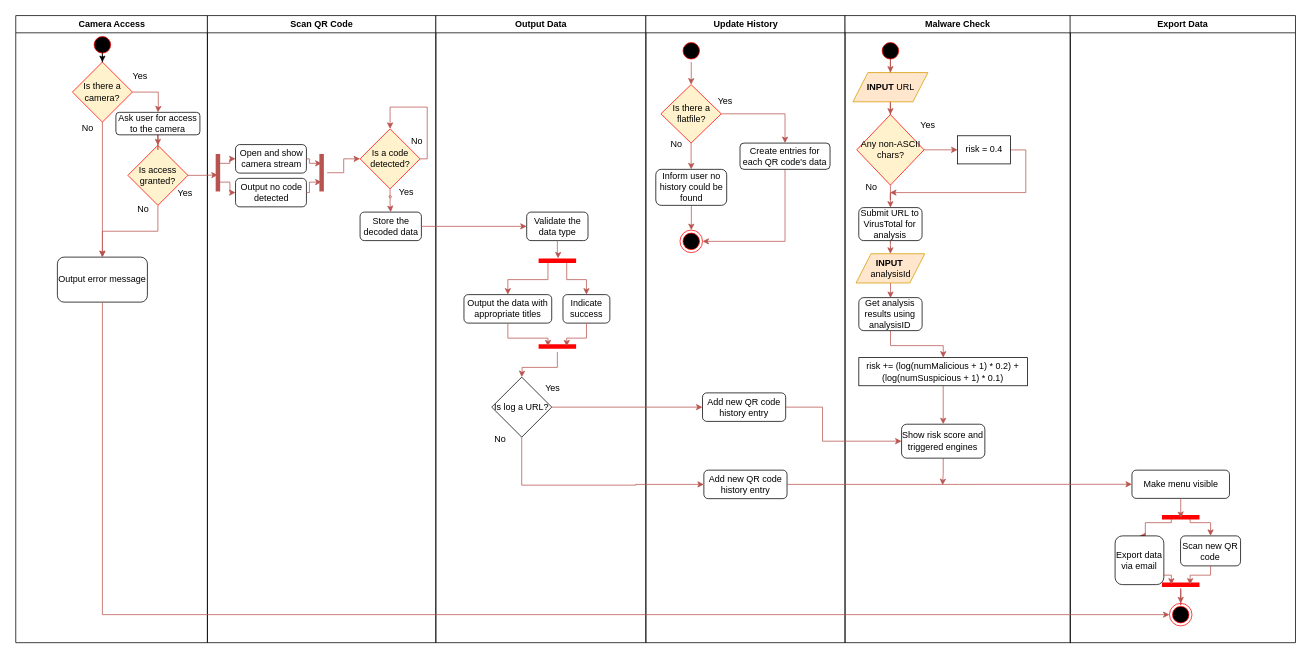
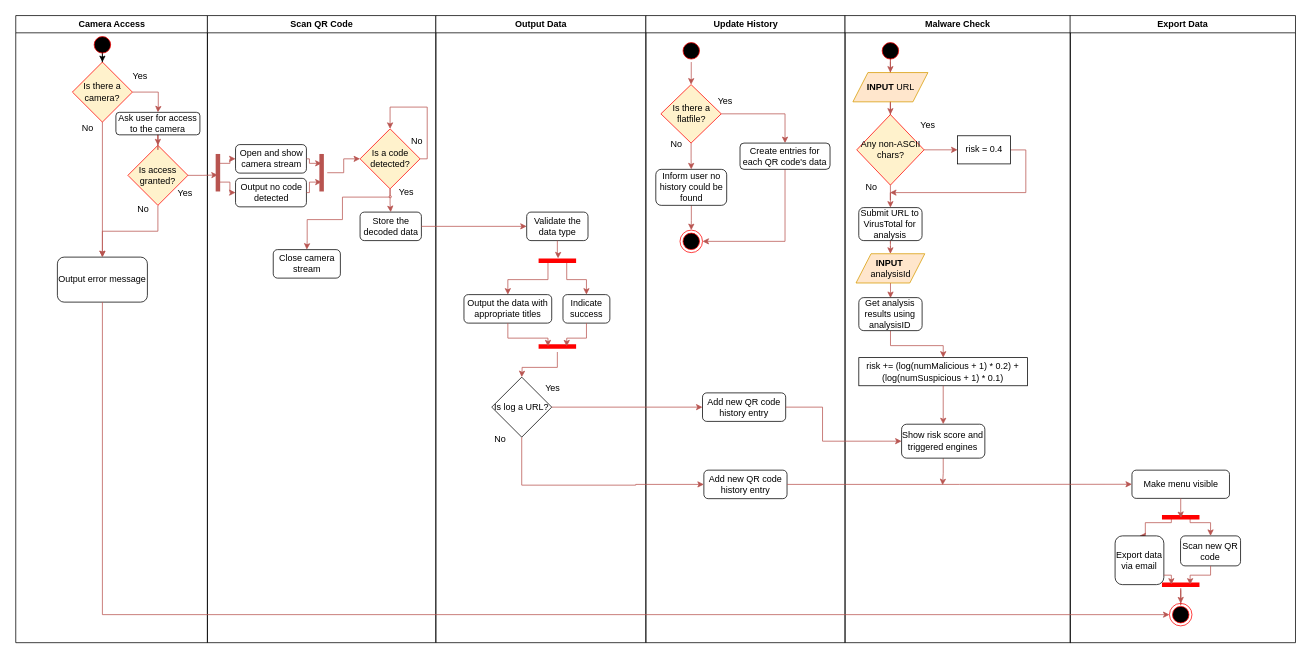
none -> (324, 219)
none -> (307, 264)
